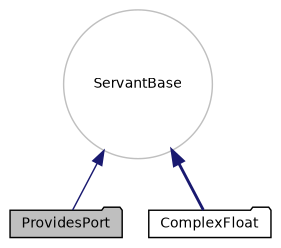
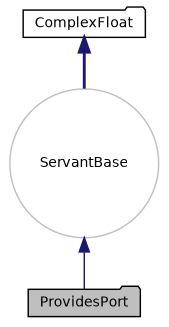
(191, 187) -> (84, 71)
